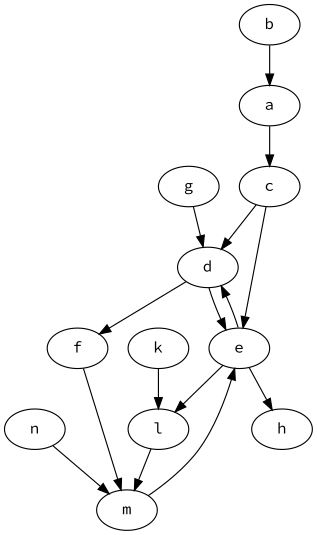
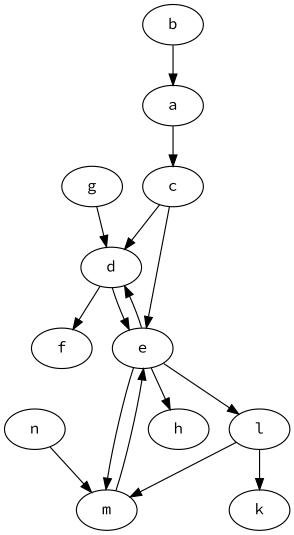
(158, 383) -> (260, 464)
(101, 424) -> (119, 423)
